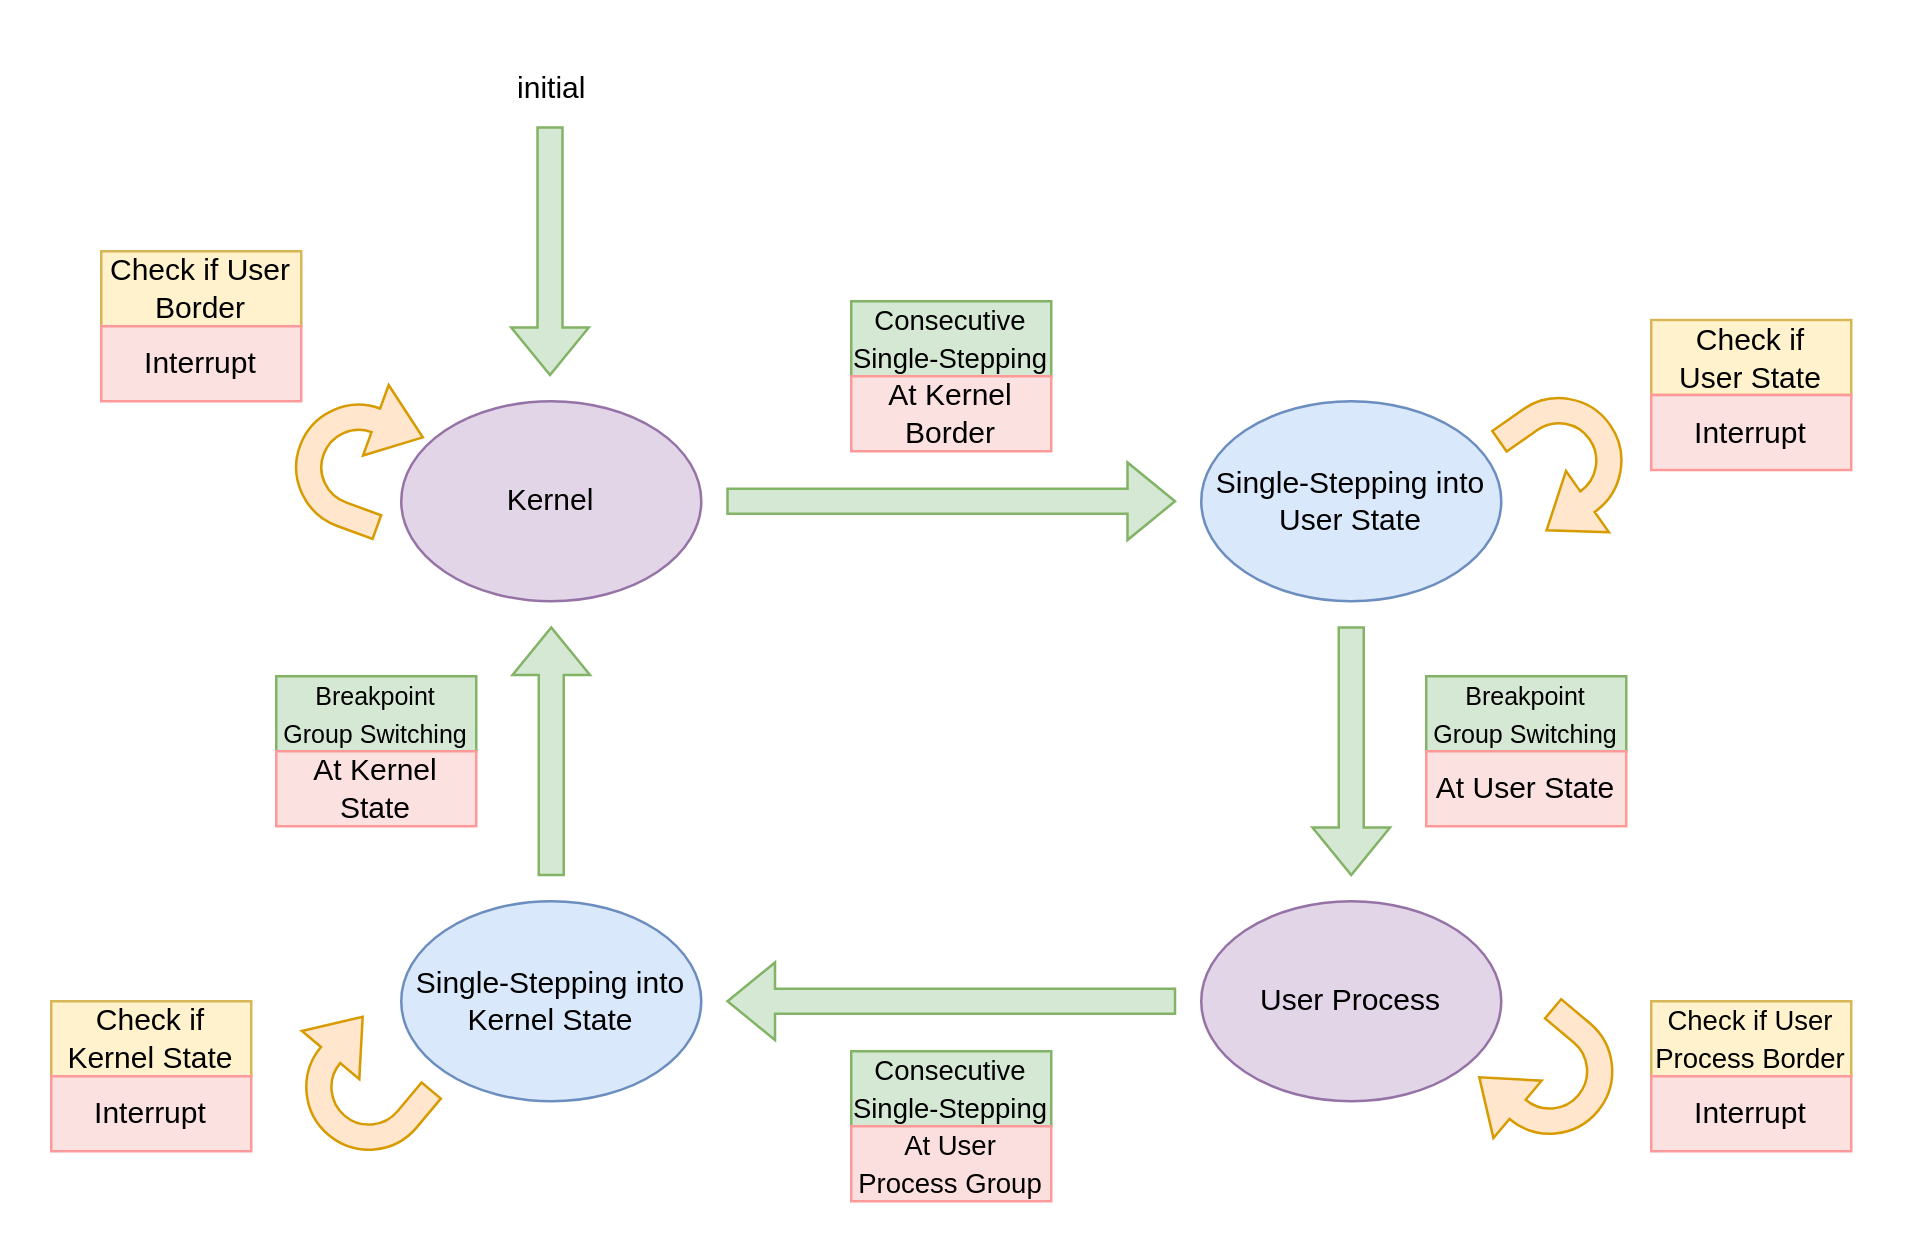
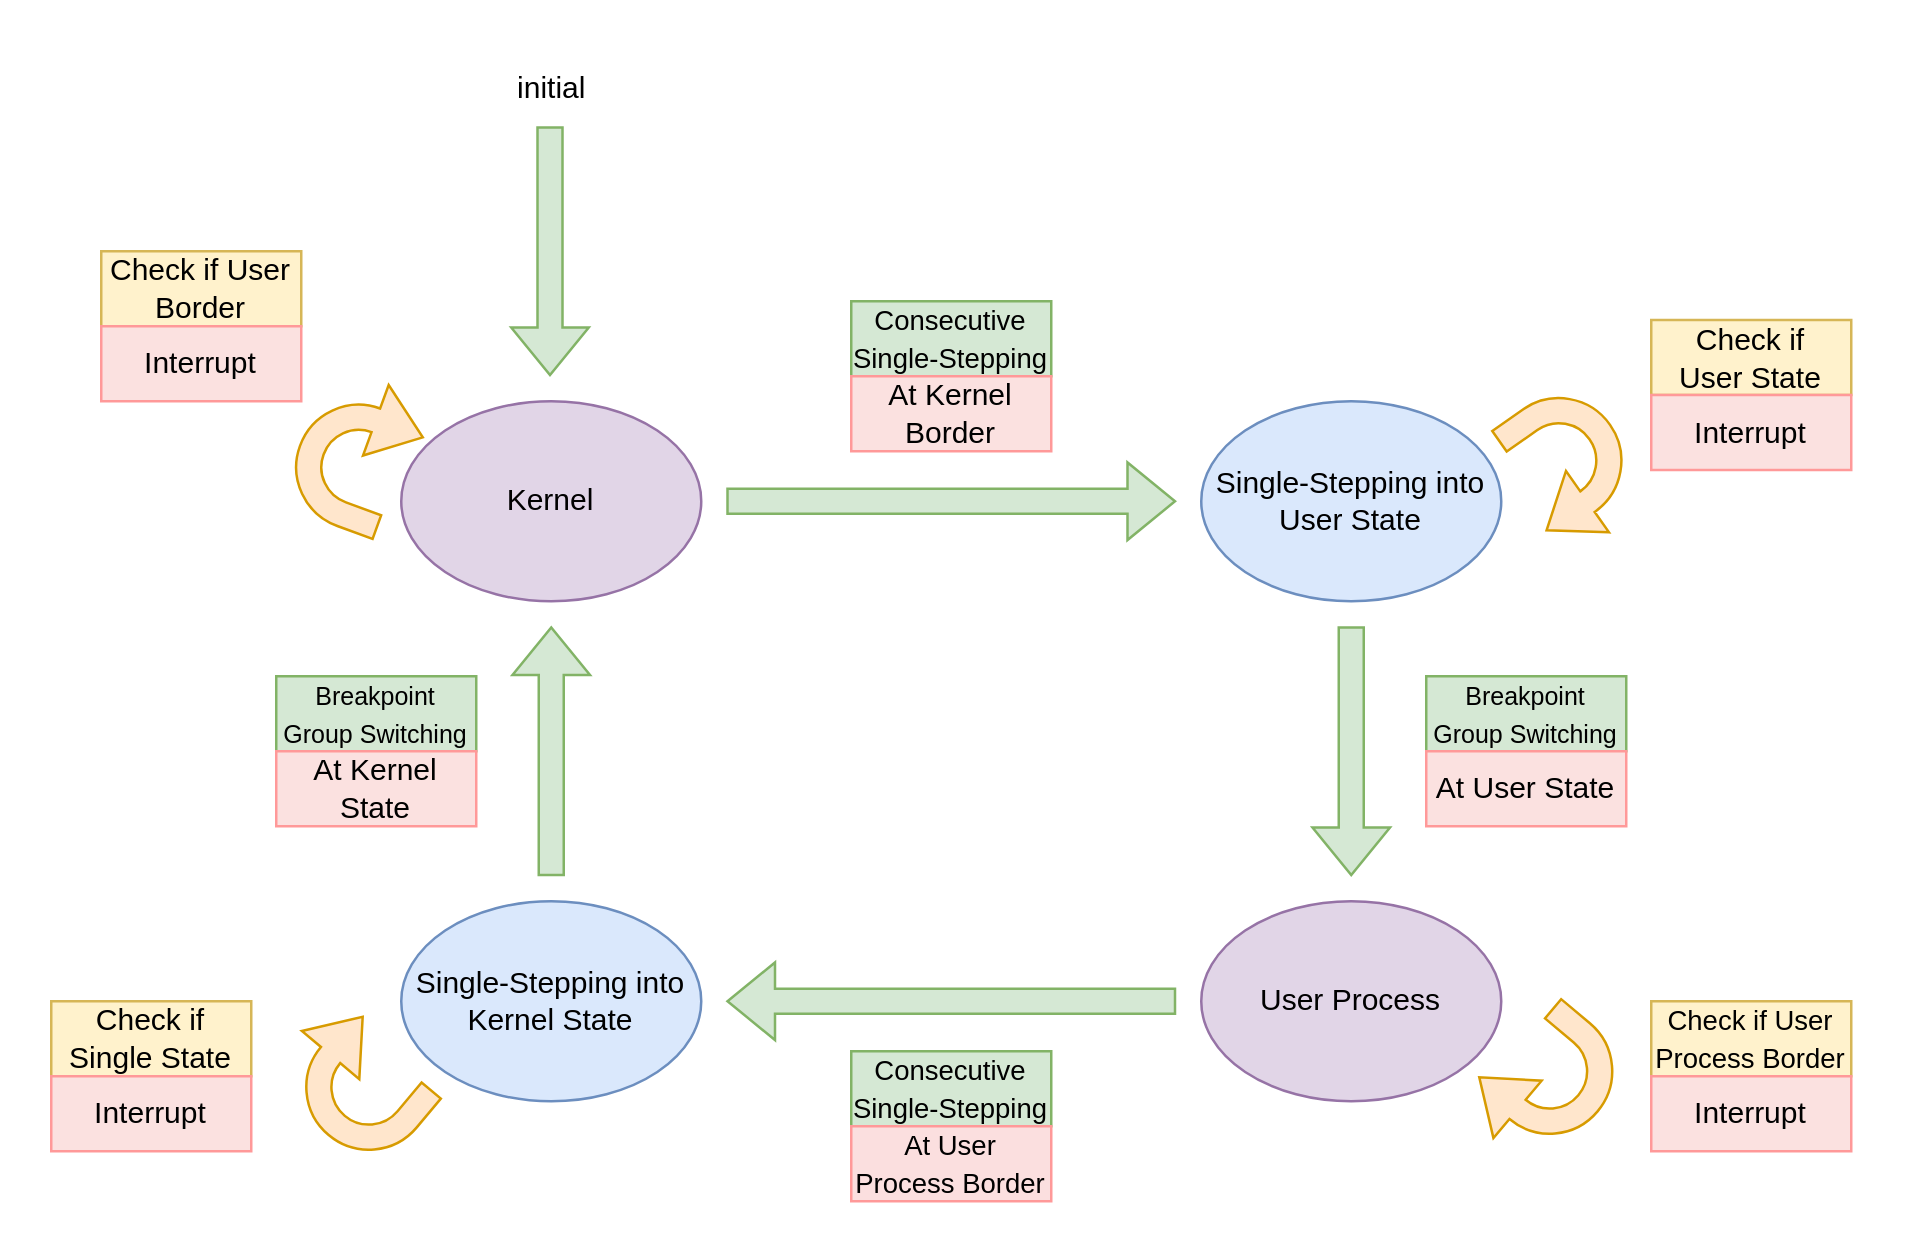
(151, 1039) -> (151, 1039)
(951, 1164) -> (951, 1164)
